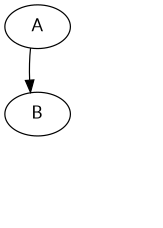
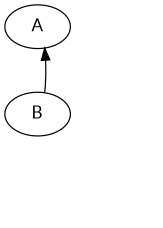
(30, 64) -> (46, 76)
